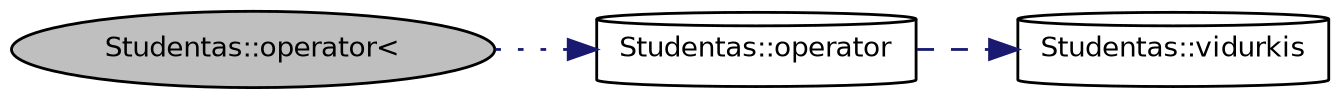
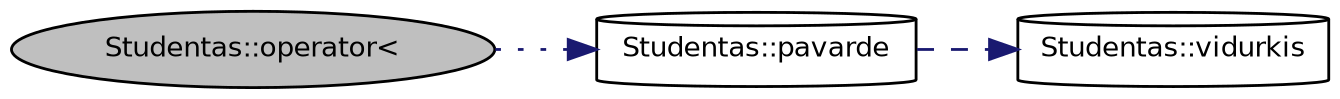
(756, 49) -> (756, 49)
